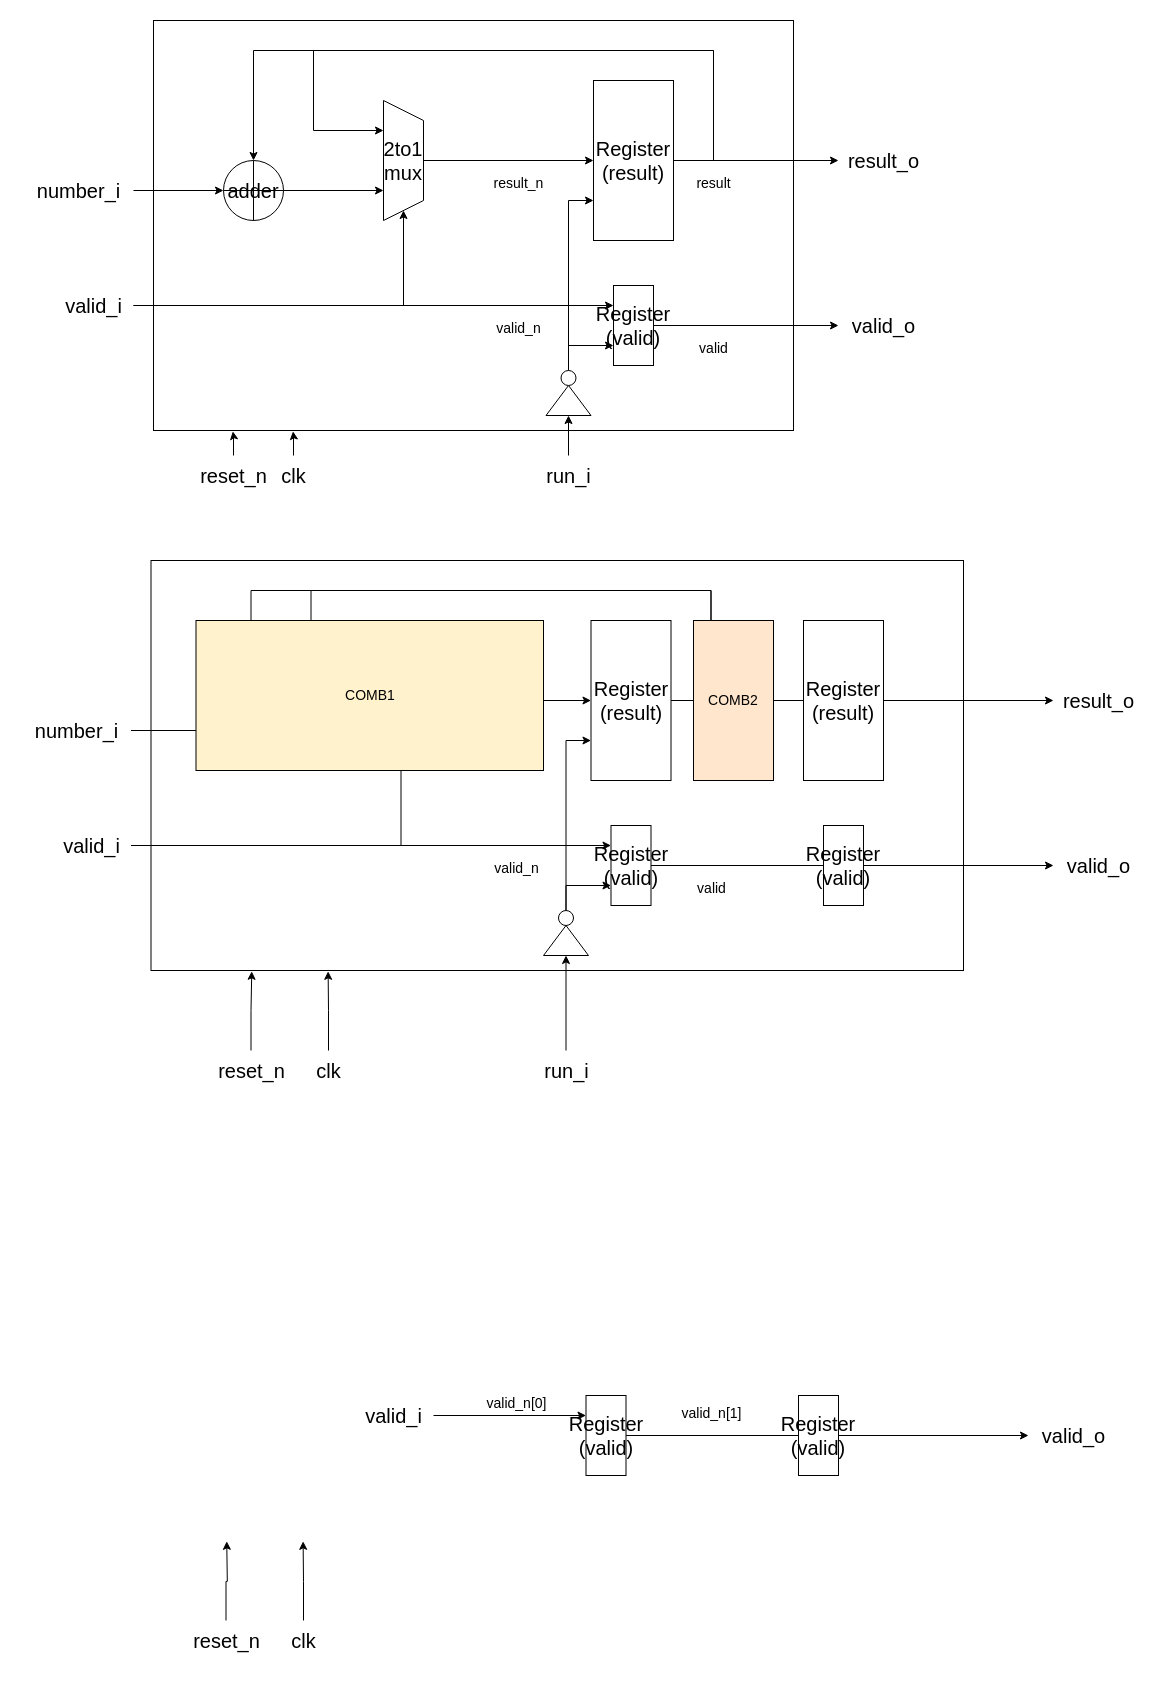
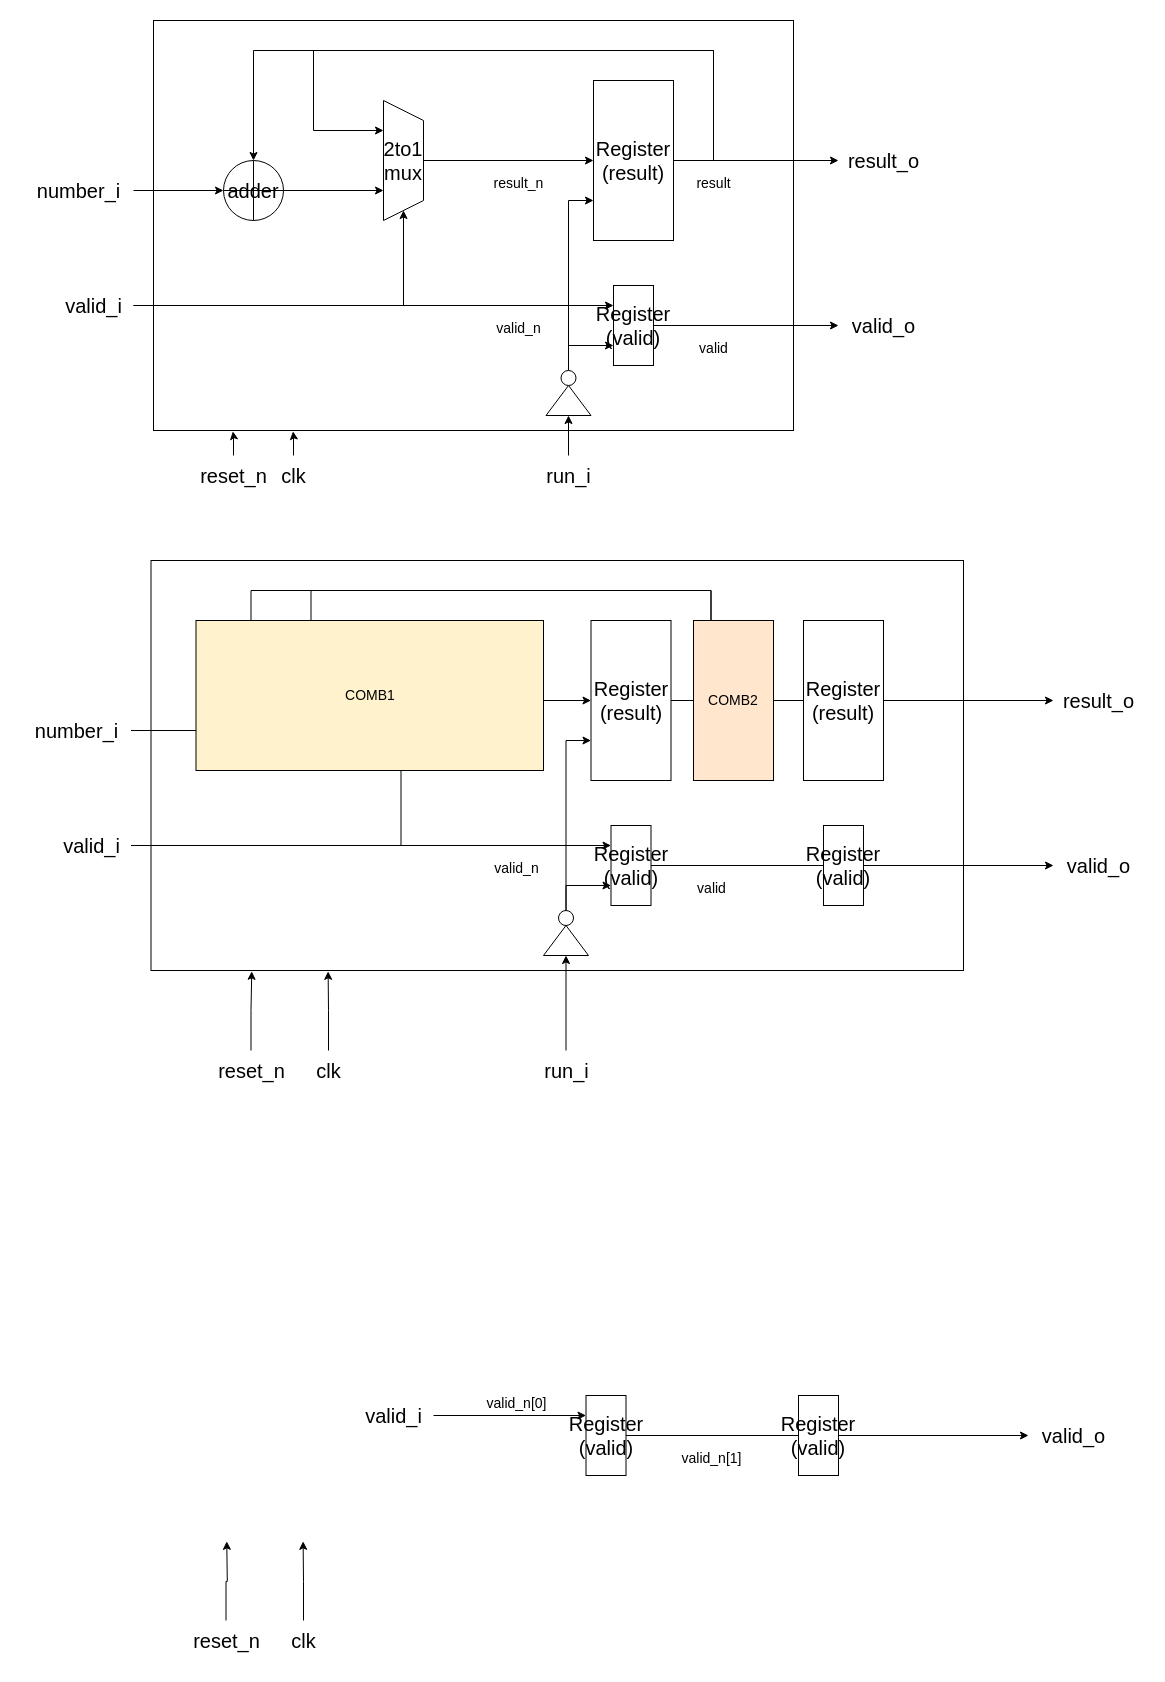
(711, 1411) -> (711, 1456)
